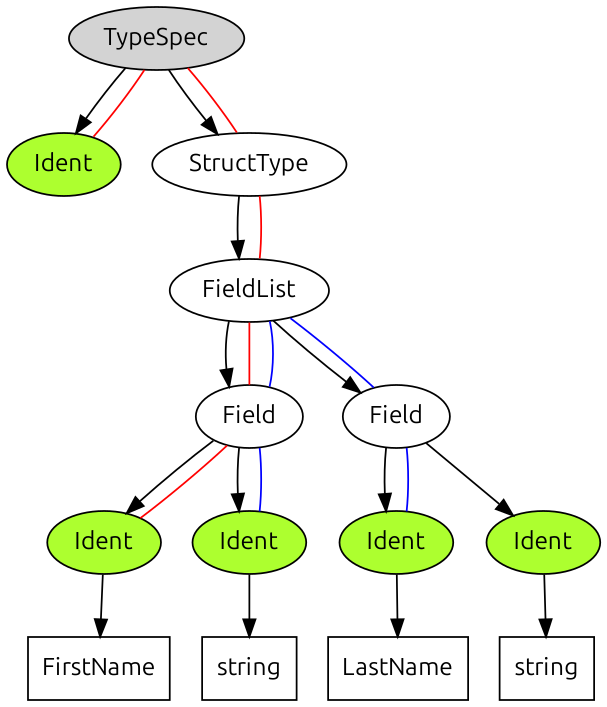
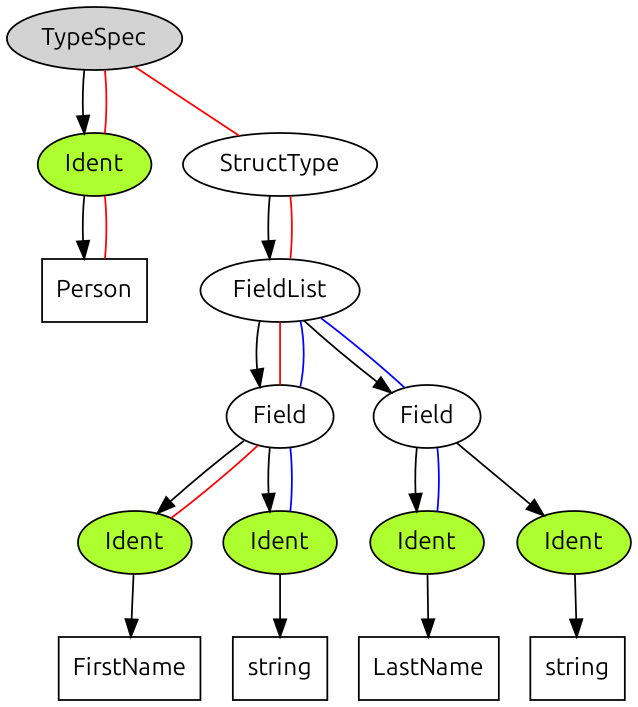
(187, 96) -> none
none -> (95, 290)
